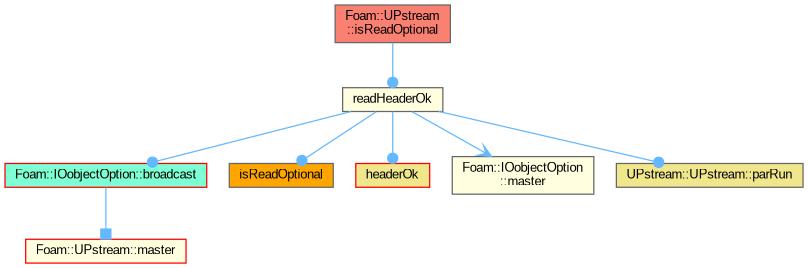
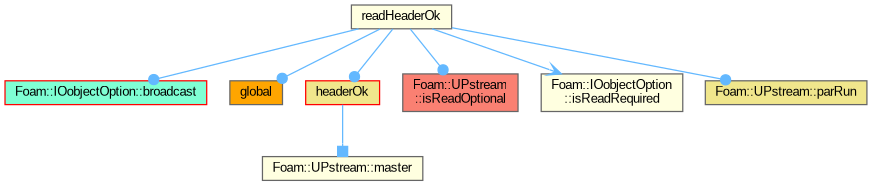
(393, 60) -> (425, 47)
(281, 175) -> (256, 93)
(523, 175) -> (612, 93)
(710, 175) -> (786, 93)
(106, 207) -> (343, 124)
(106, 251) -> (343, 168)
